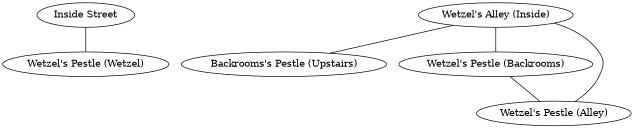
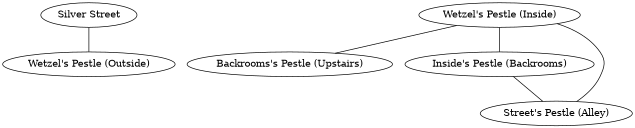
(86, 15) -> (89, 15)
(496, 15) -> (500, 15)
(86, 64) -> (89, 64)
(496, 64) -> (500, 64)
(554, 113) -> (556, 113)
